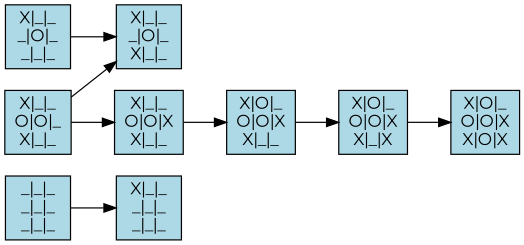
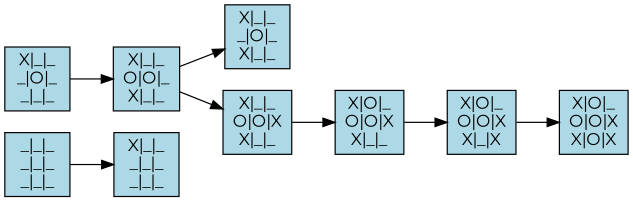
(87, 37) -> (85, 79)
